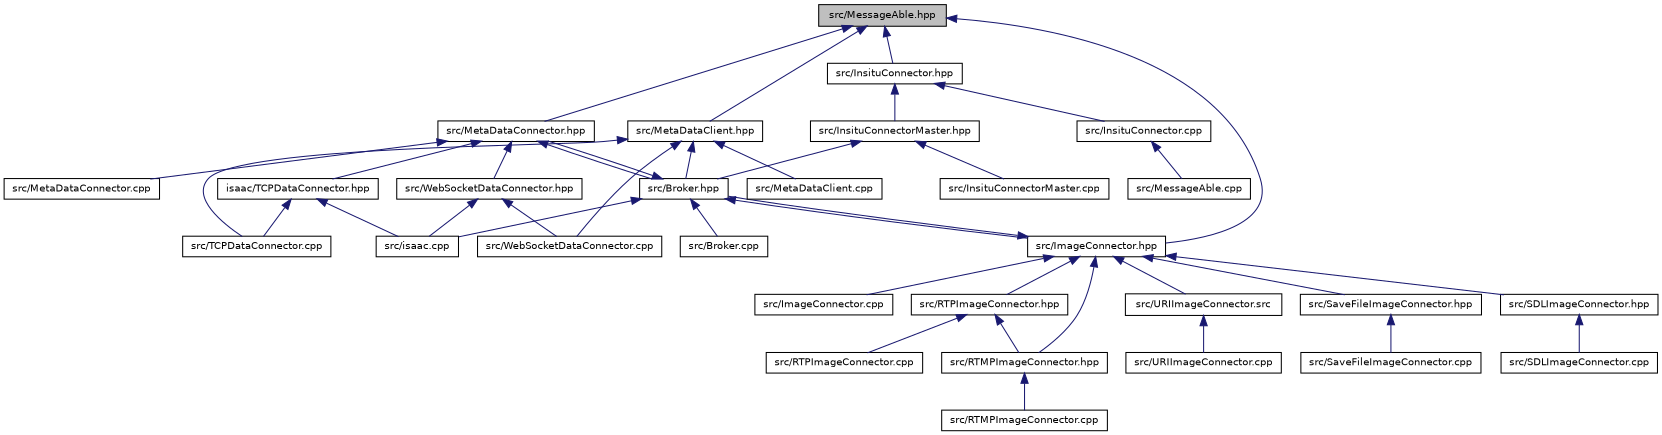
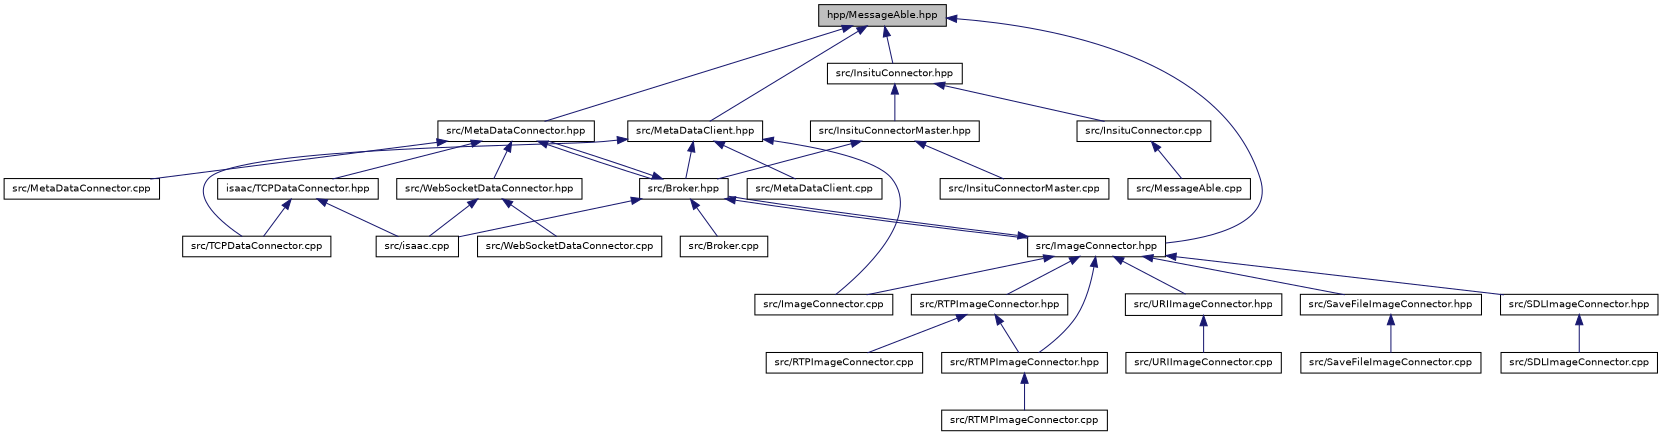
(883, 15) -> (883, 15)
(621, 188) -> (895, 186)
(1204, 305) -> (1204, 305)
